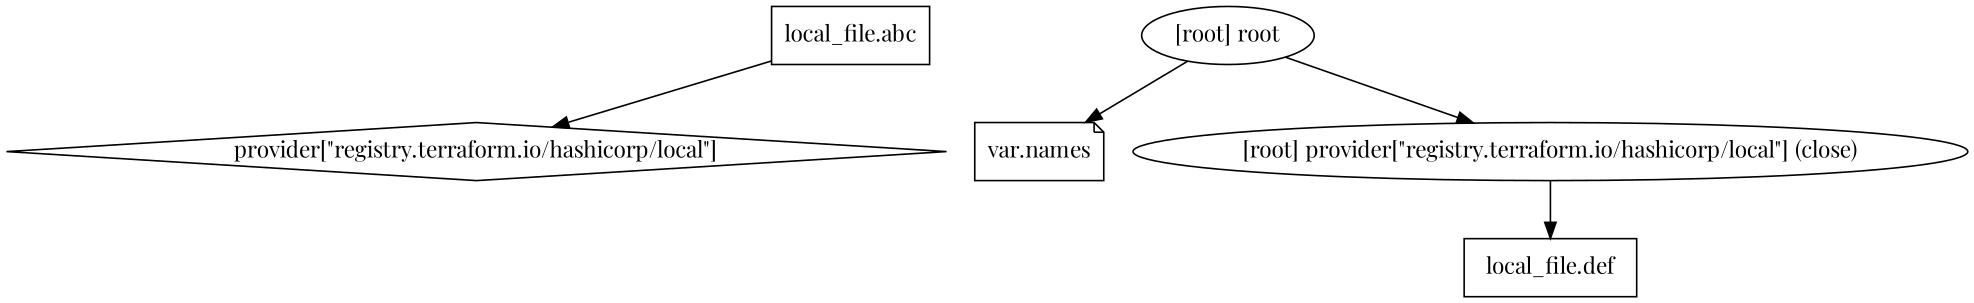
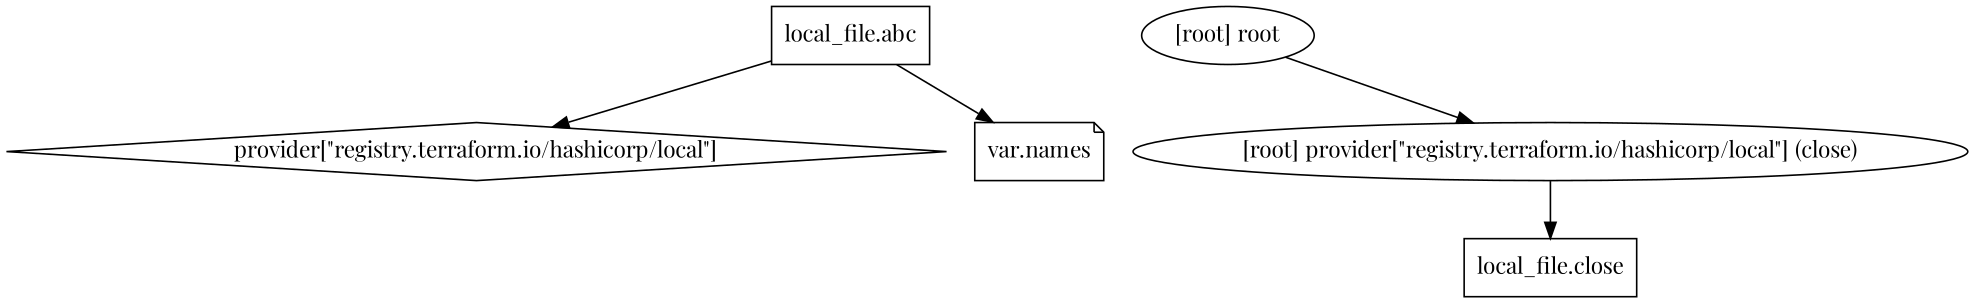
(1144, 87) -> (938, 89)
(1550, 268) -> (1550, 268)
